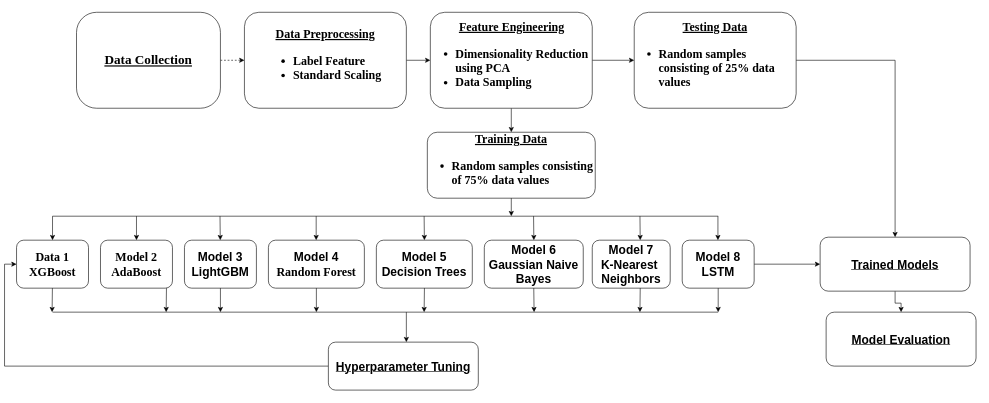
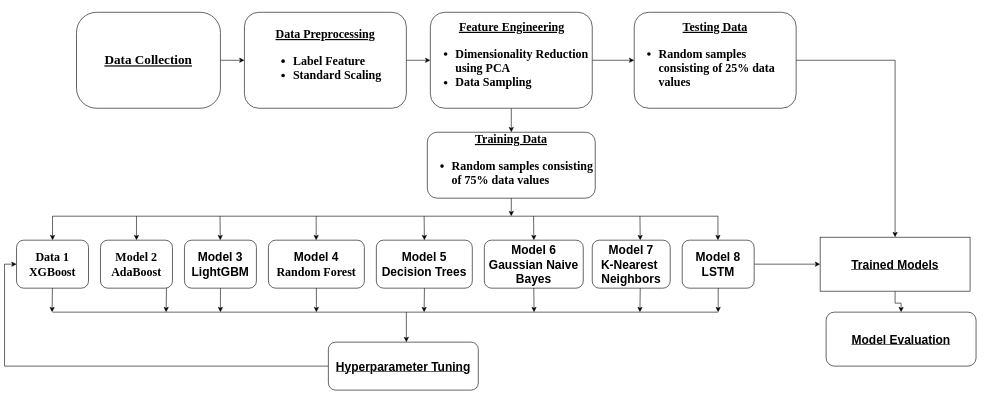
(230, 60) -> (230, 60)
(896, 264) -> (896, 264)
